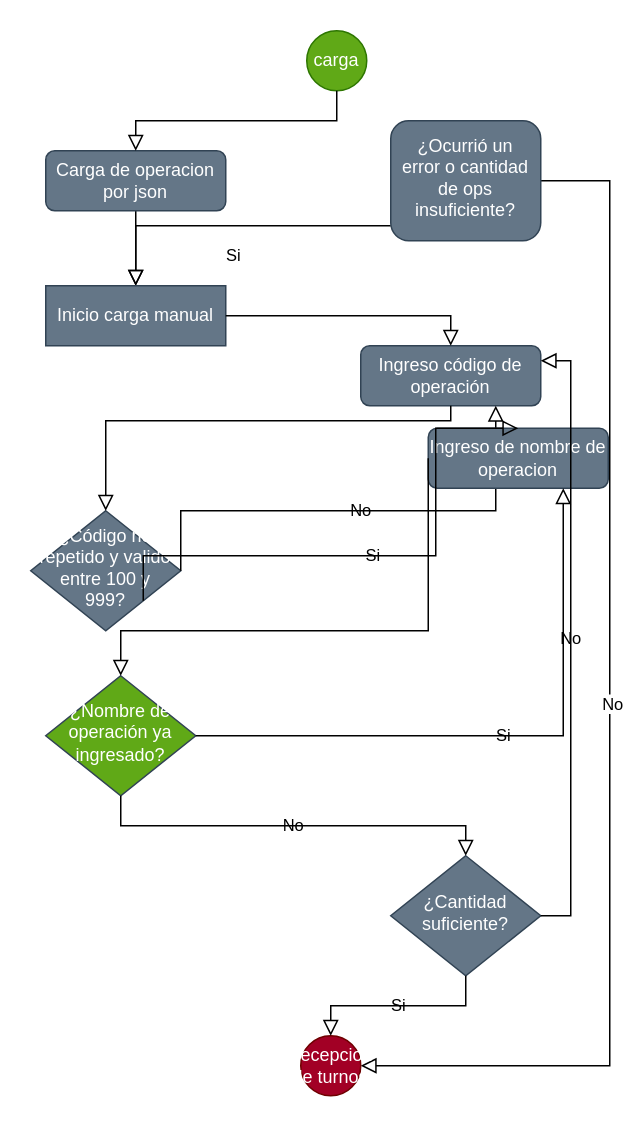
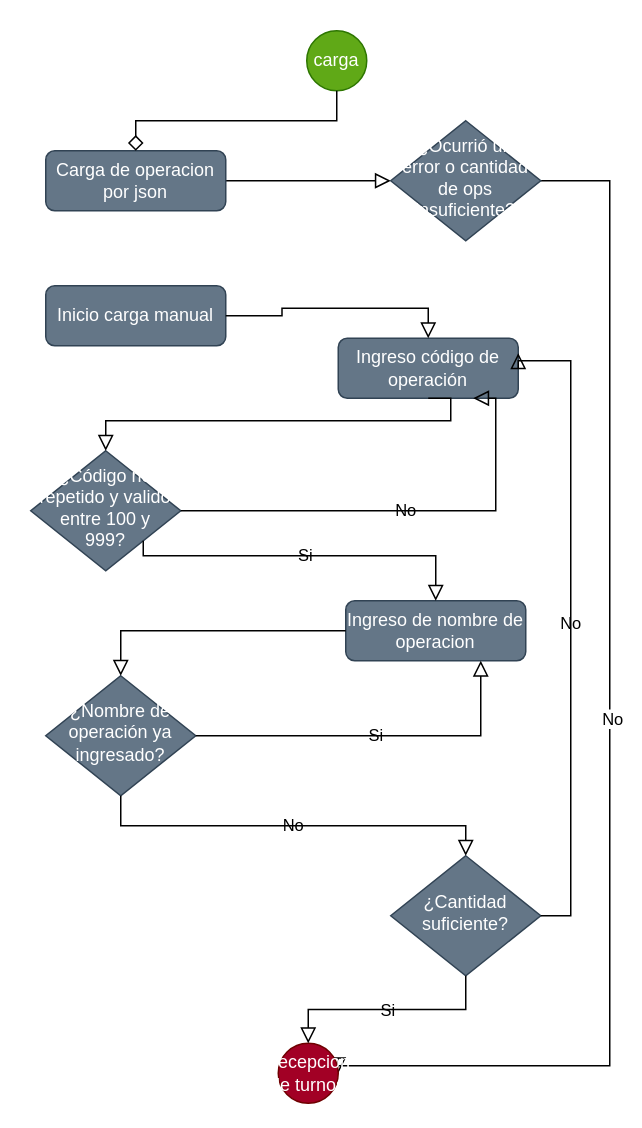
(136, 135) -> (136, 134)
(466, 181) -> (466, 181)
(136, 216) -> (300, 181)
(265, 226) -> none
(136, 316) -> (136, 316)
(451, 376) -> (428, 368)
(518, 458) -> (436, 631)
(106, 571) -> (106, 511)
(121, 736) -> (121, 736)
(331, 1066) -> (308, 1073)
